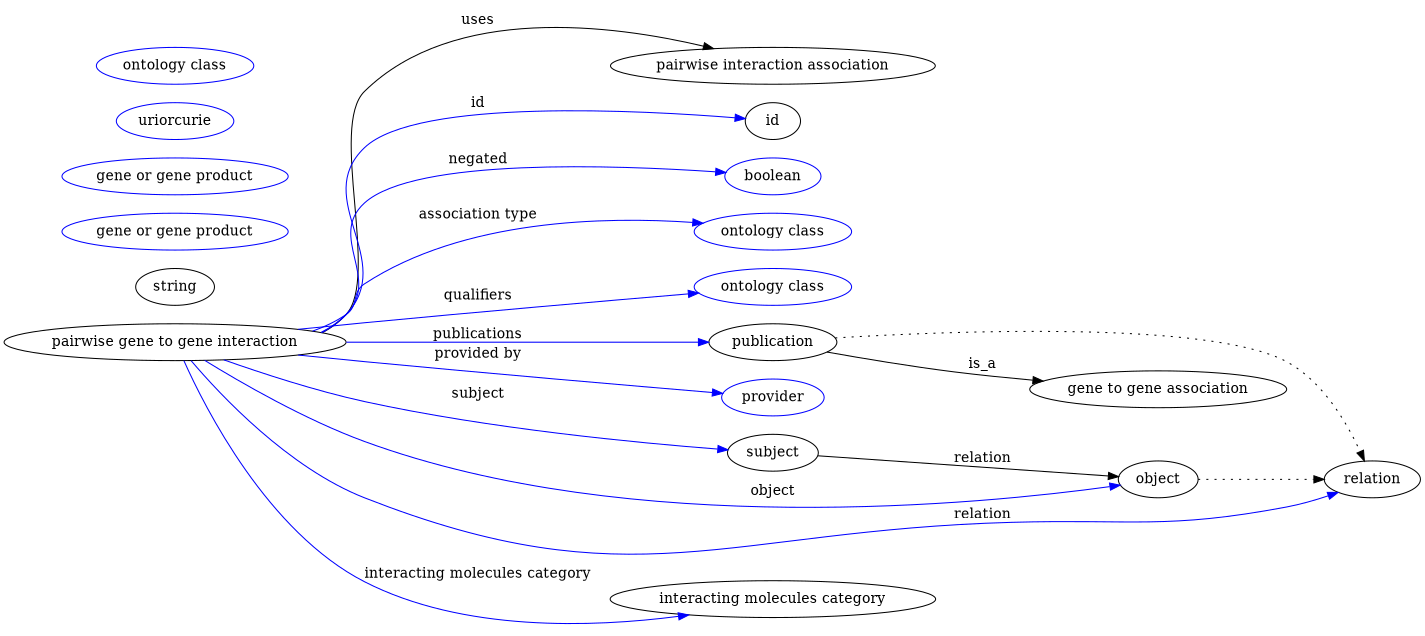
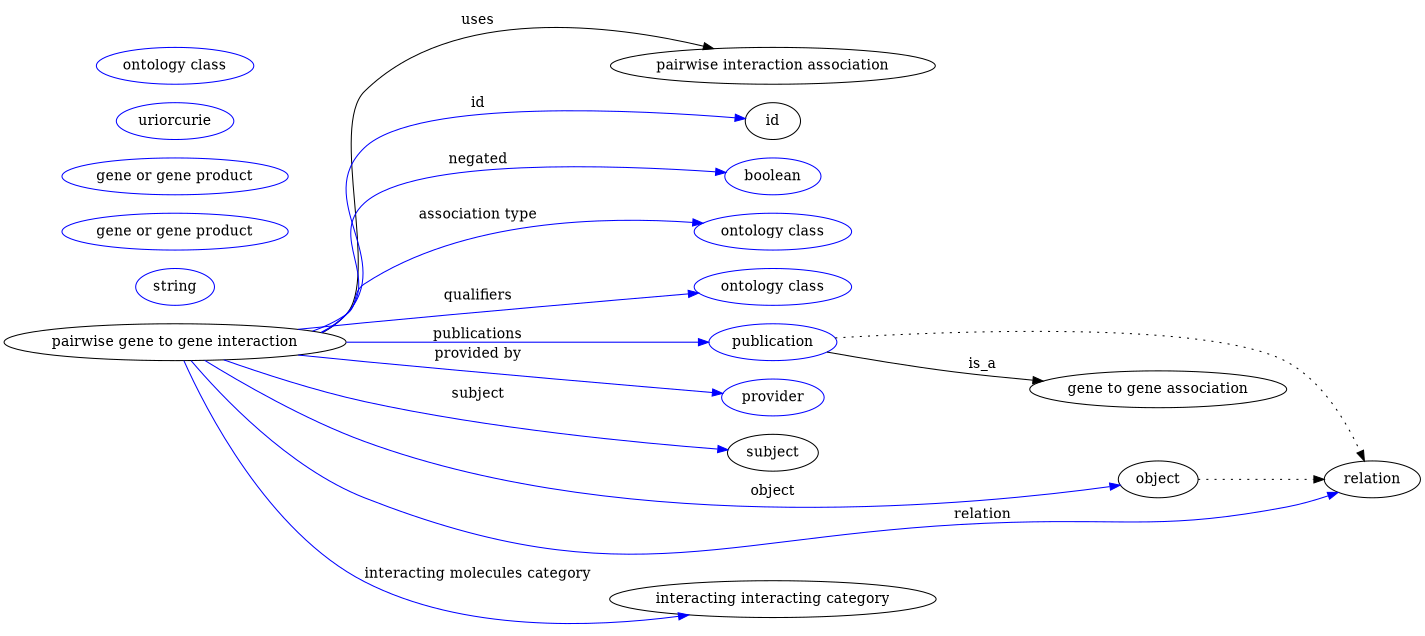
(175, 287) -> (175, 287)
(773, 342) -> (773, 342)
(963, 466) -> none
(773, 599) -> (773, 599)
